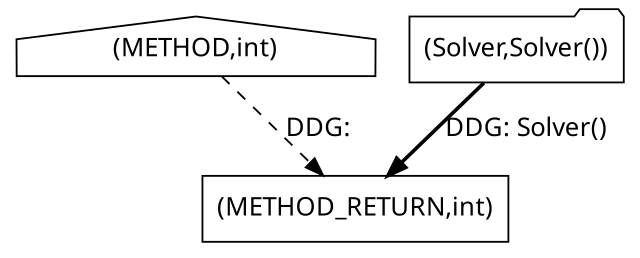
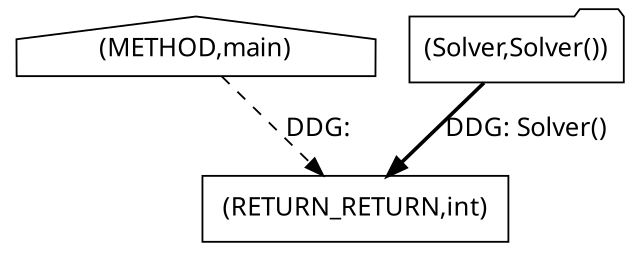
(196, 49) -> (196, 49)
(355, 209) -> (355, 209)
